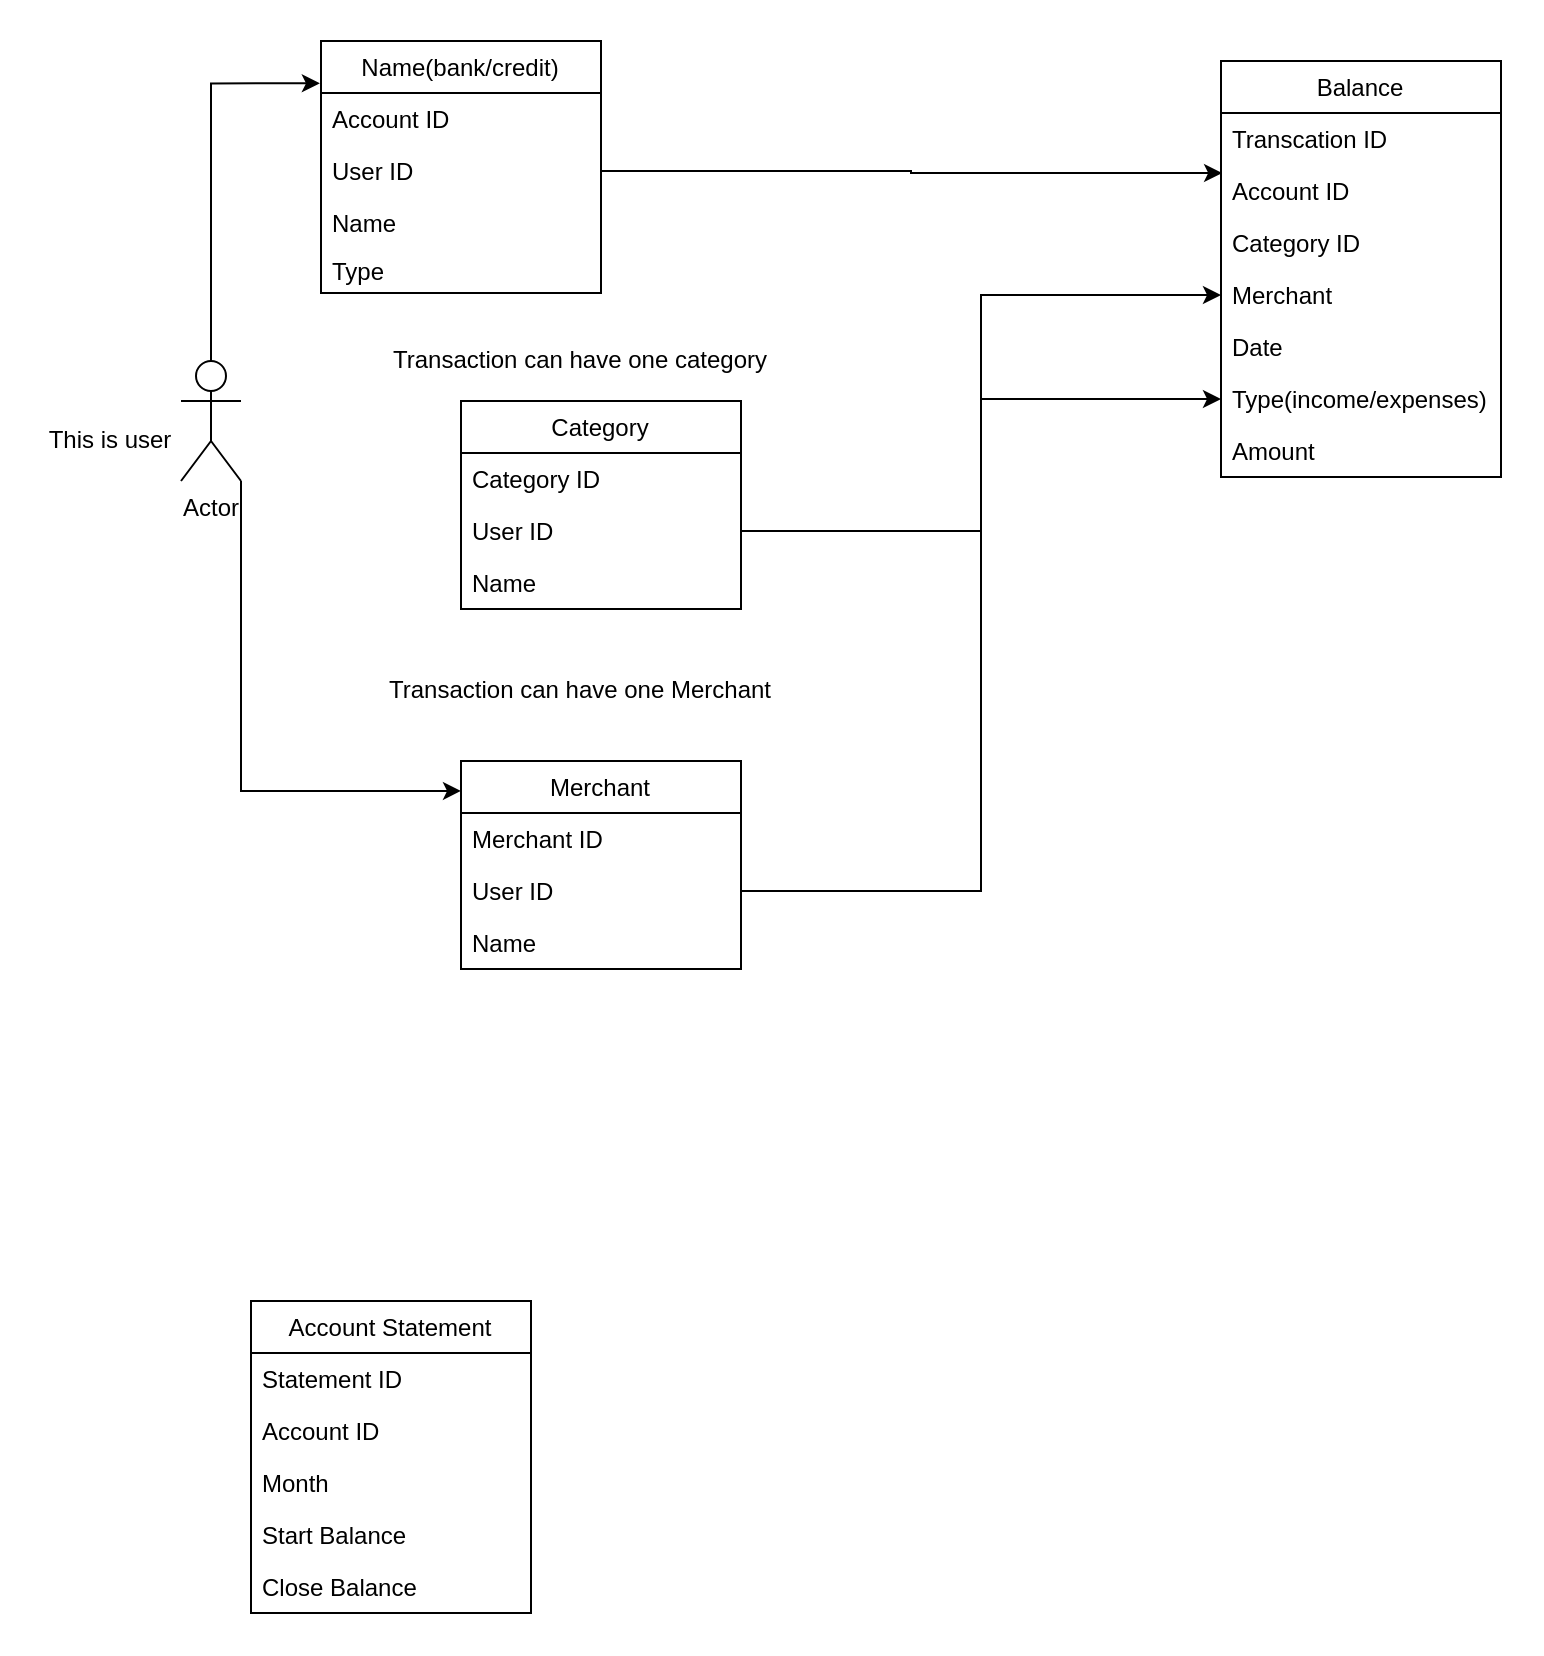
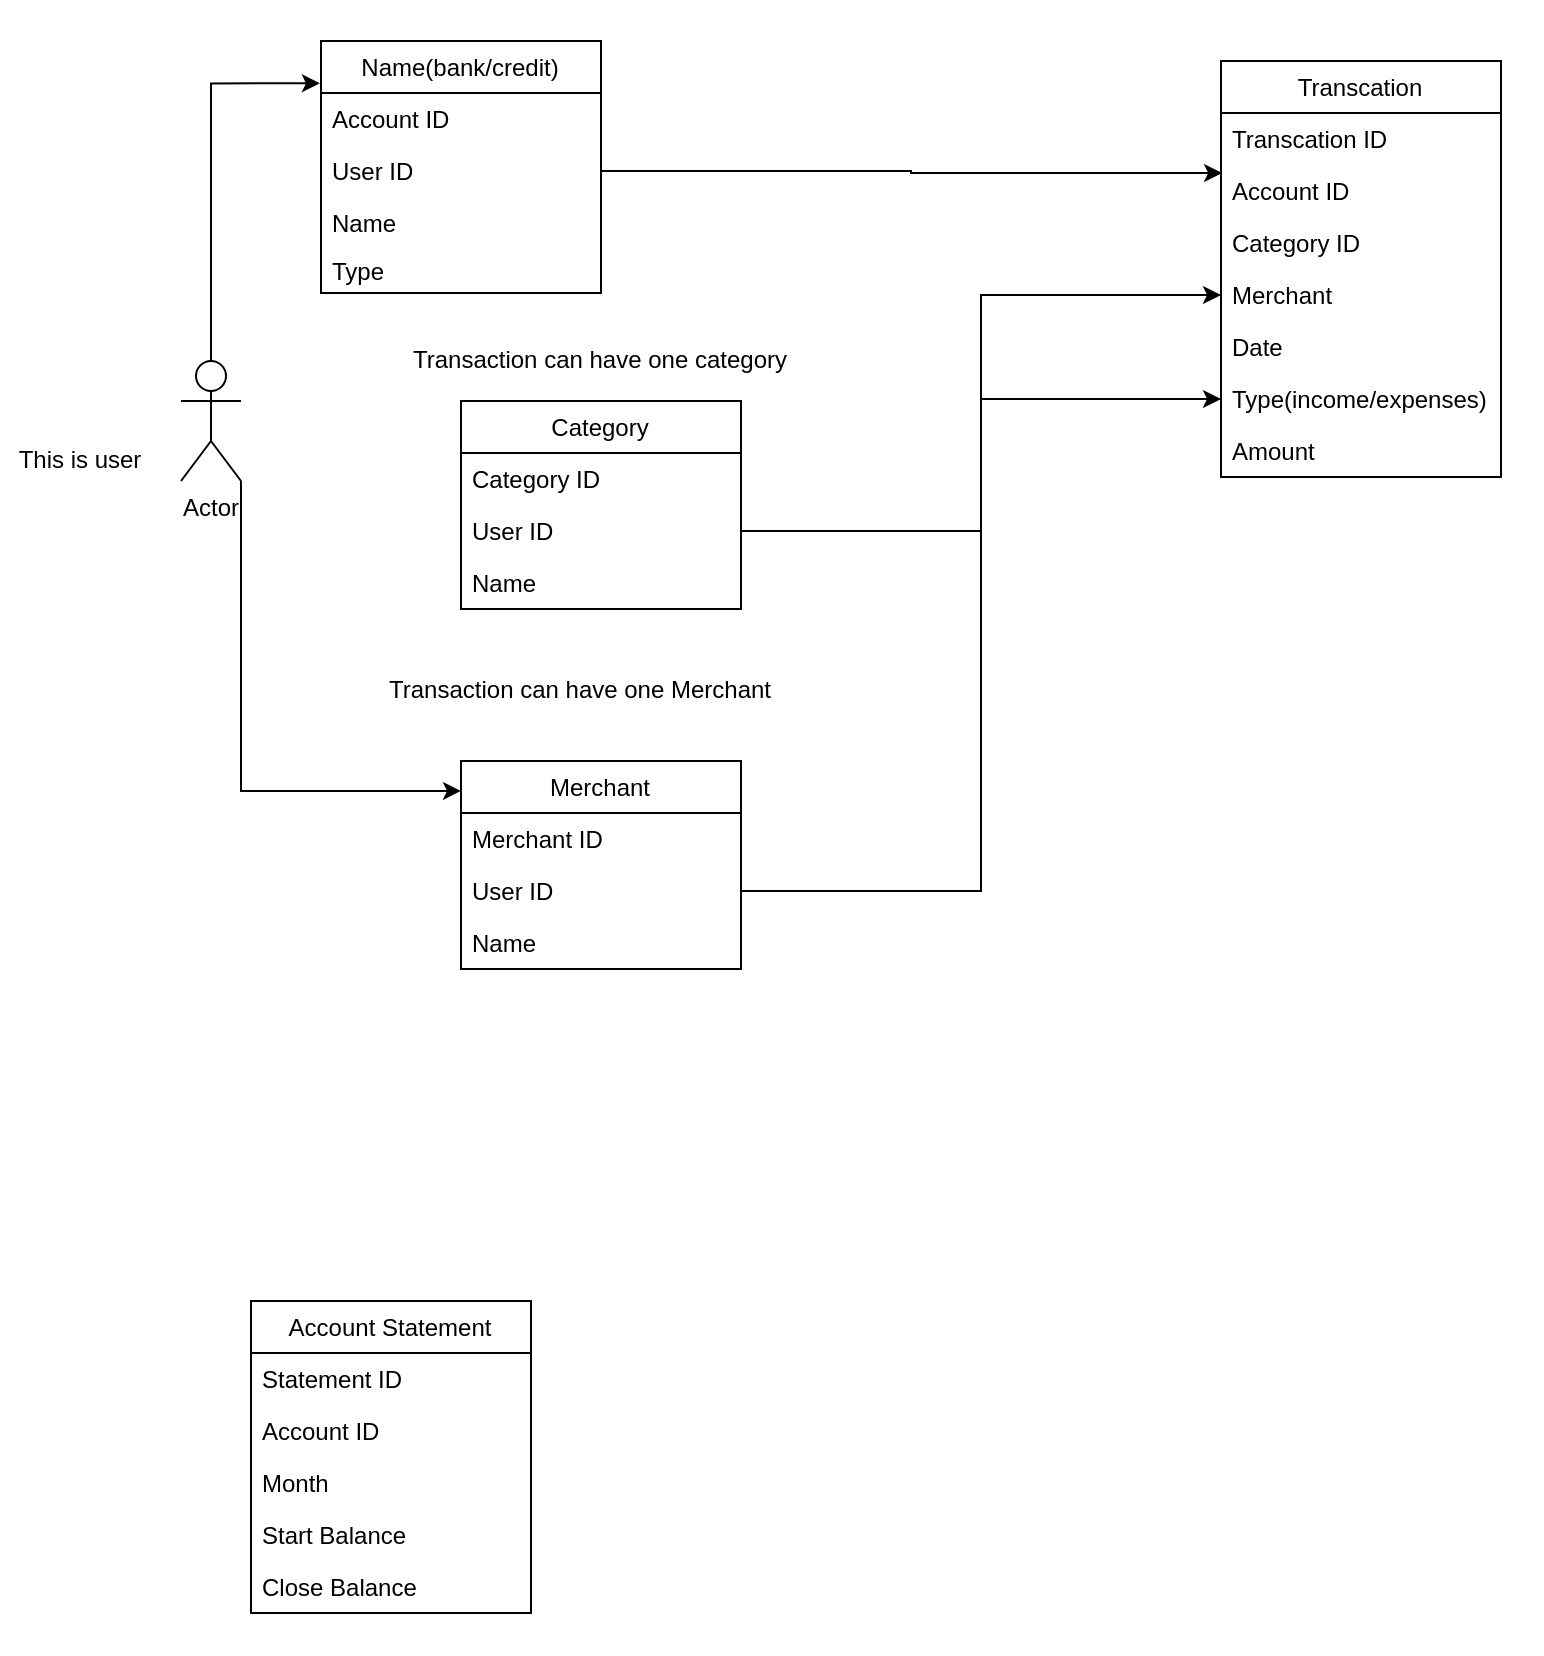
(1360, 88) -> (1360, 88)
(581, 361) -> (601, 361)
(111, 441) -> (81, 461)
